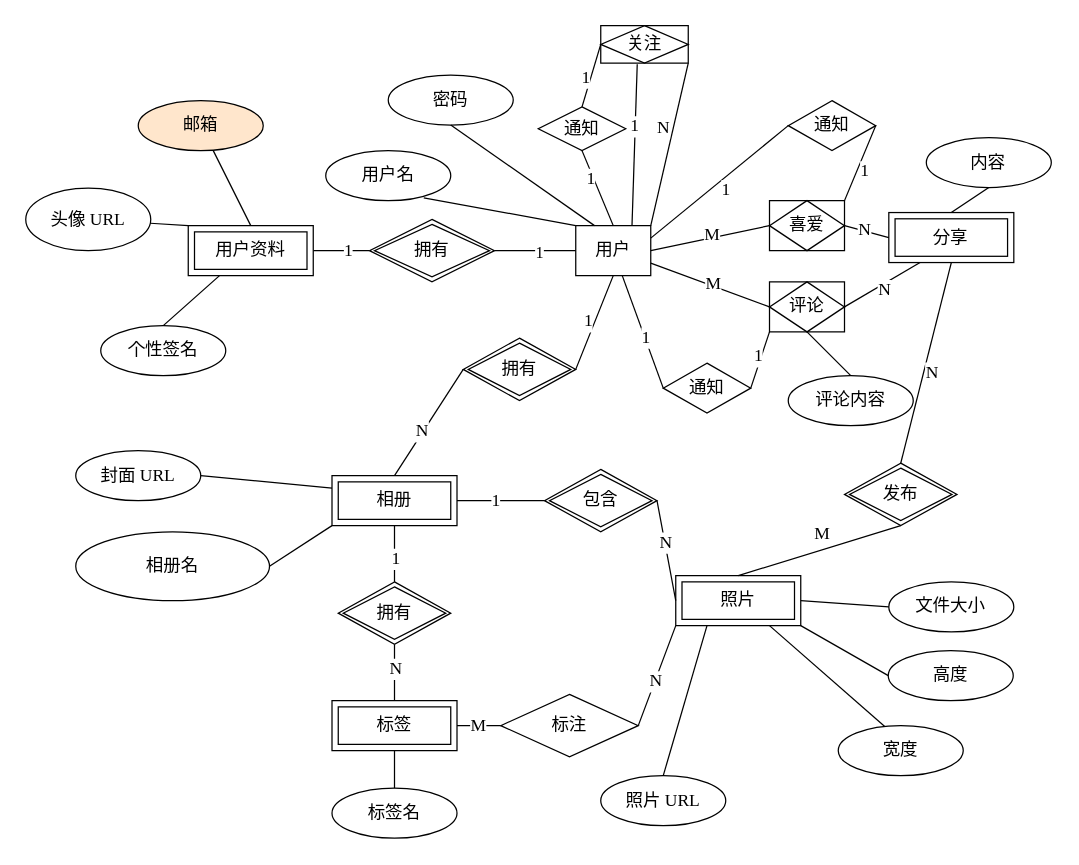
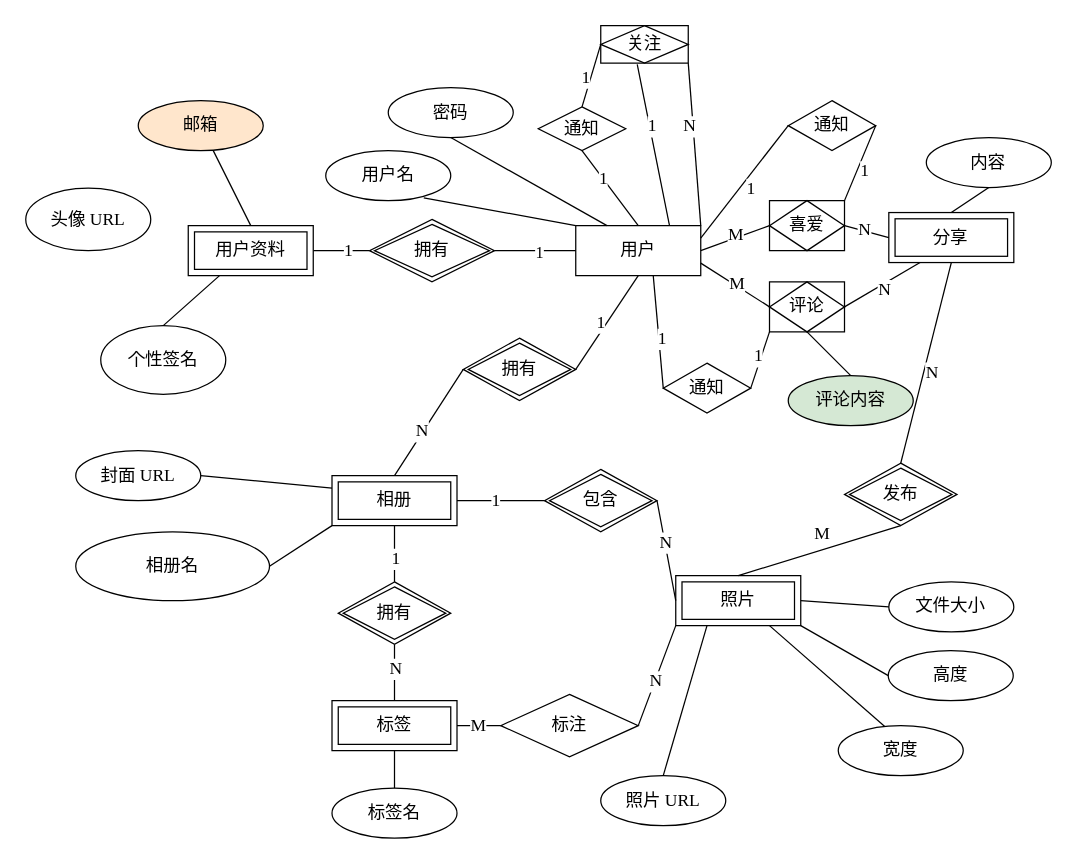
(451, 100) -> (451, 113)
(169, 224) -> none
(613, 251) -> (638, 251)
(163, 351) -> (163, 360)
(851, 401) -> (851, 401)
